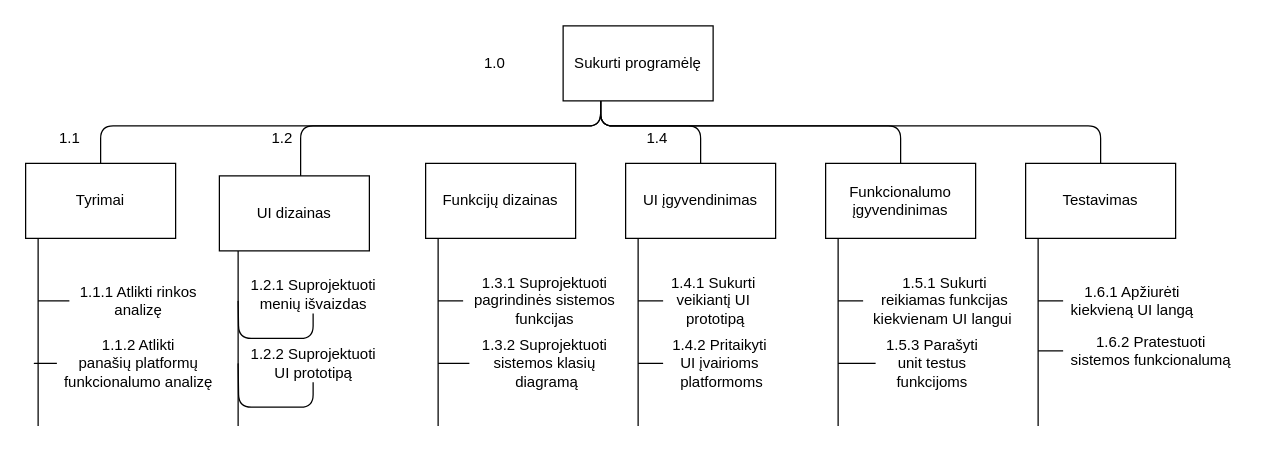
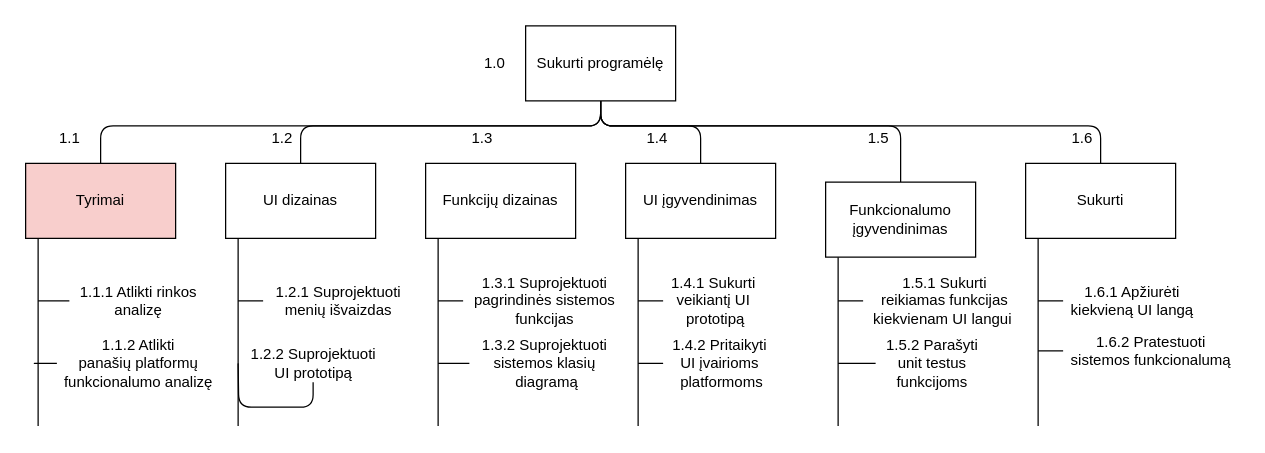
(638, 63) -> (601, 63)
none -> (482, 138)
none -> (878, 138)
none -> (1082, 138)
(101, 201) -> (101, 201)
(901, 201) -> (901, 219)
(1101, 201) -> (1101, 201)
(294, 213) -> (301, 201)
(313, 294) -> (338, 301)
(933, 363) -> (933, 363)
